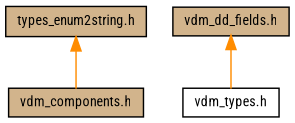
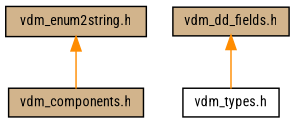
(76, 22) -> (76, 22)
